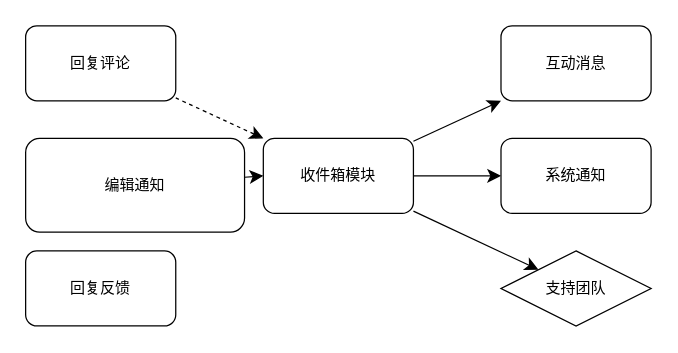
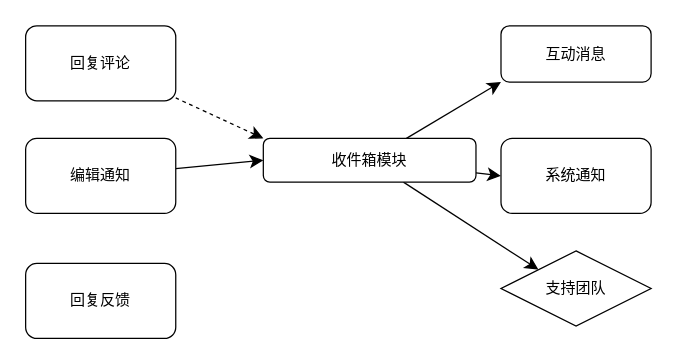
(576, 63) -> (576, 54)
(338, 176) -> (369, 160)
(135, 185) -> (101, 176)
(101, 288) -> (101, 301)
